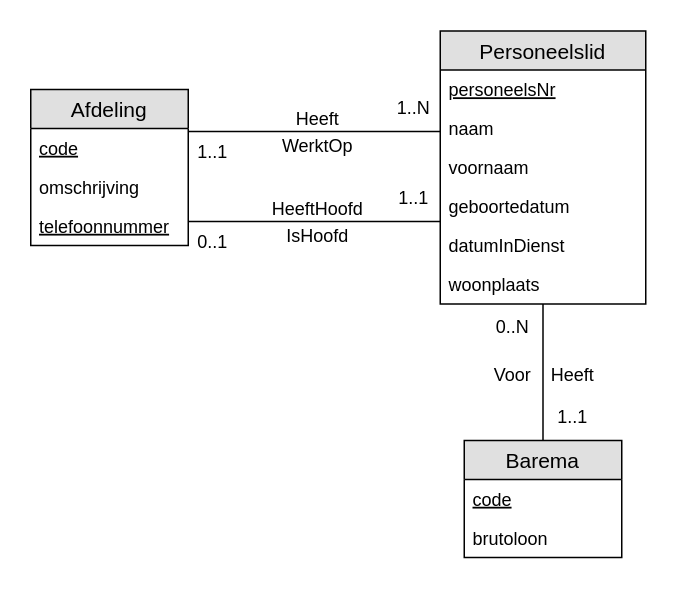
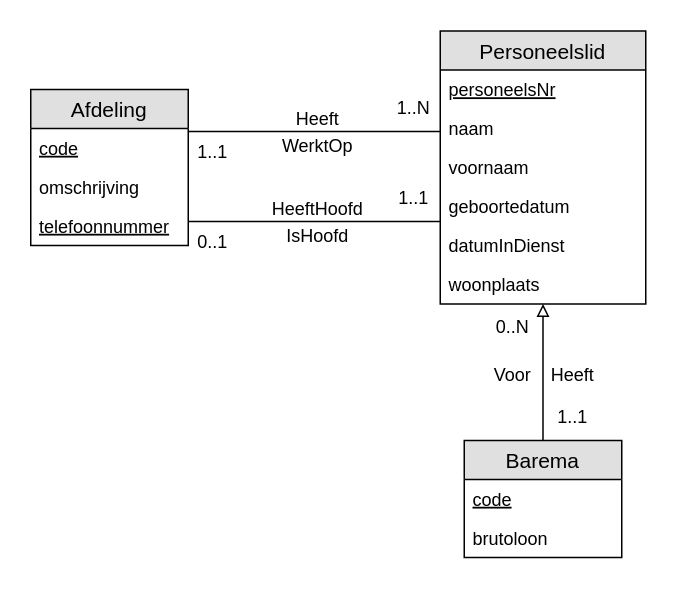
(543, 312) -> (543, 317)
